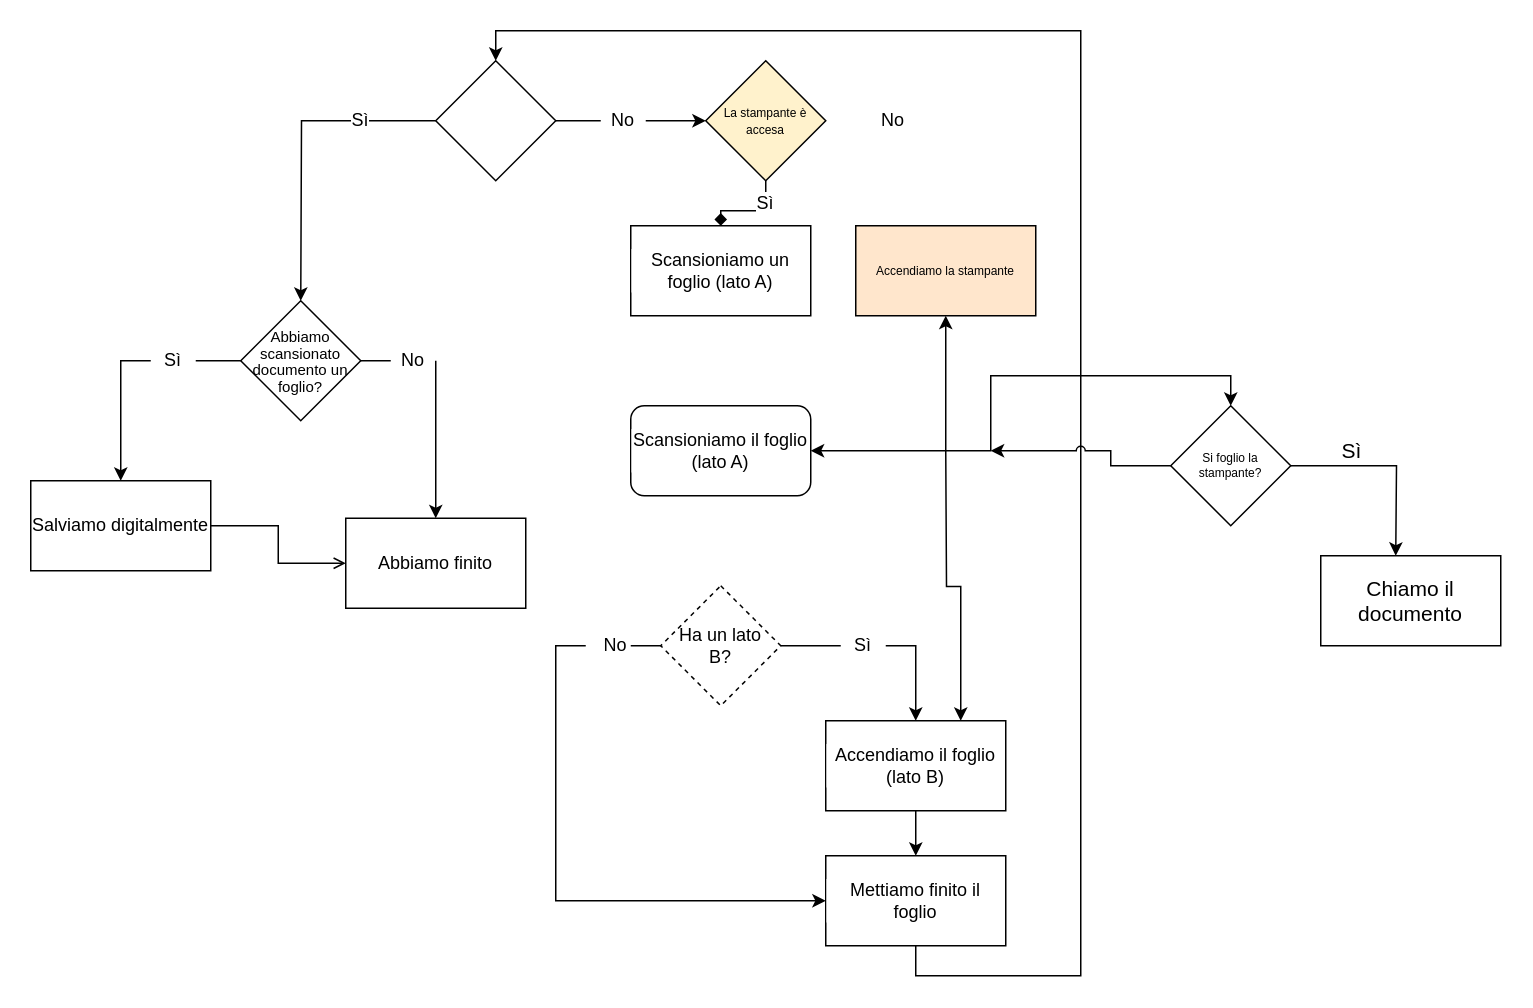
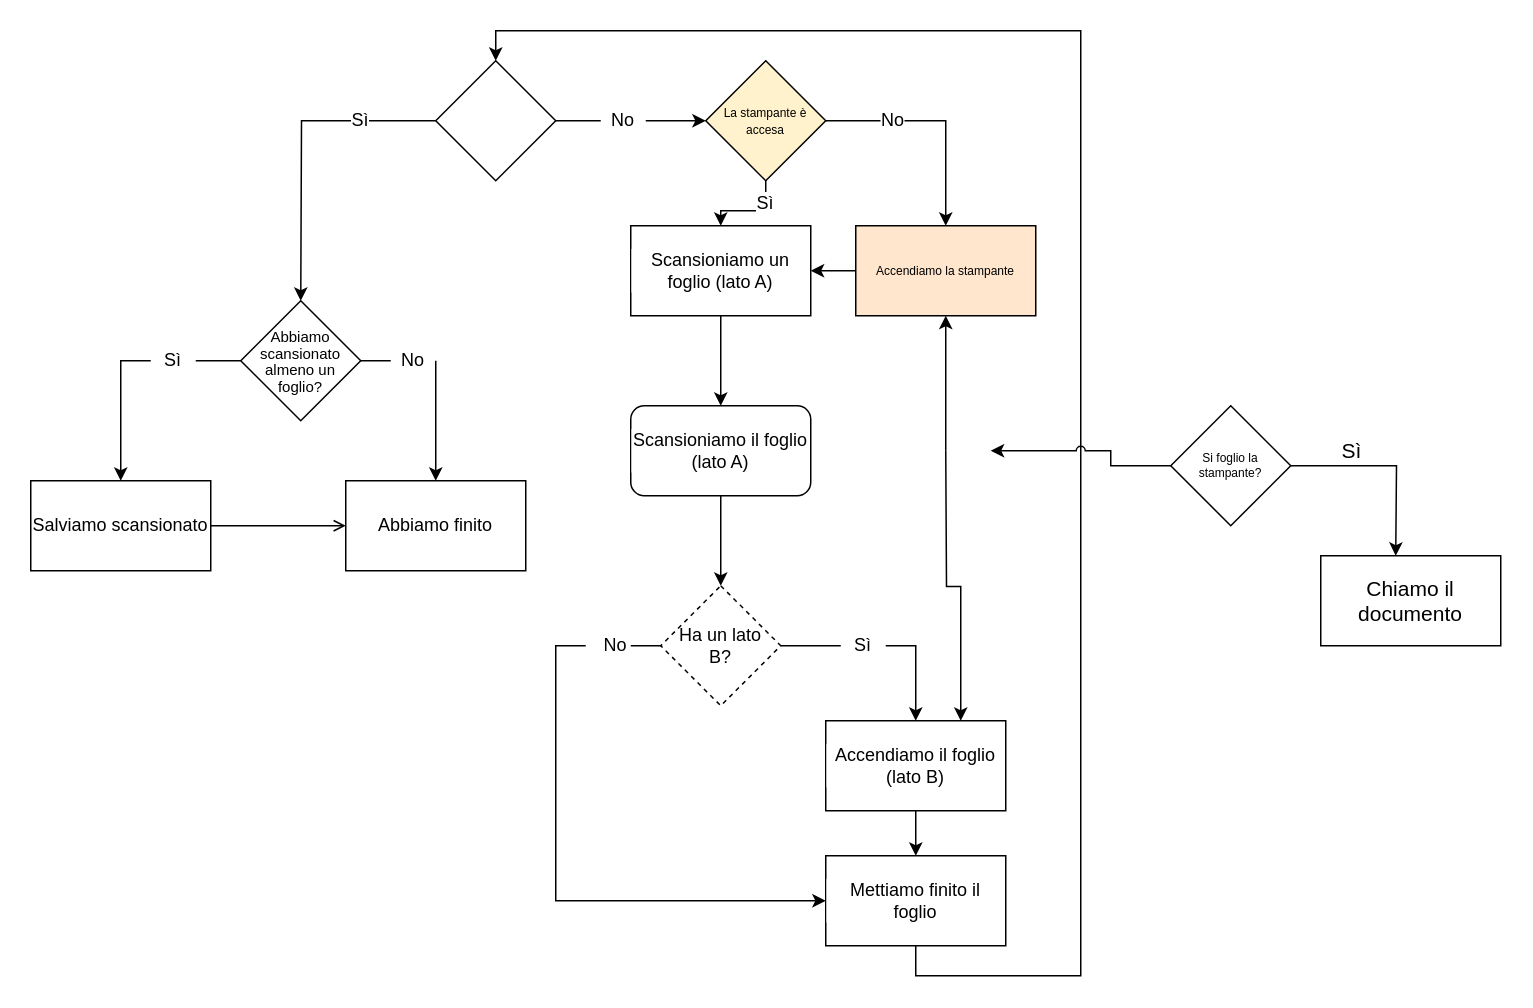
none -> (946, 147)
(723, 211) -> (723, 211)
none -> (839, 271)
none -> (721, 356)
(301, 361) -> (301, 361)
(998, 376) -> none
(121, 526) -> (121, 526)
none -> (721, 536)
(436, 563) -> (436, 526)
